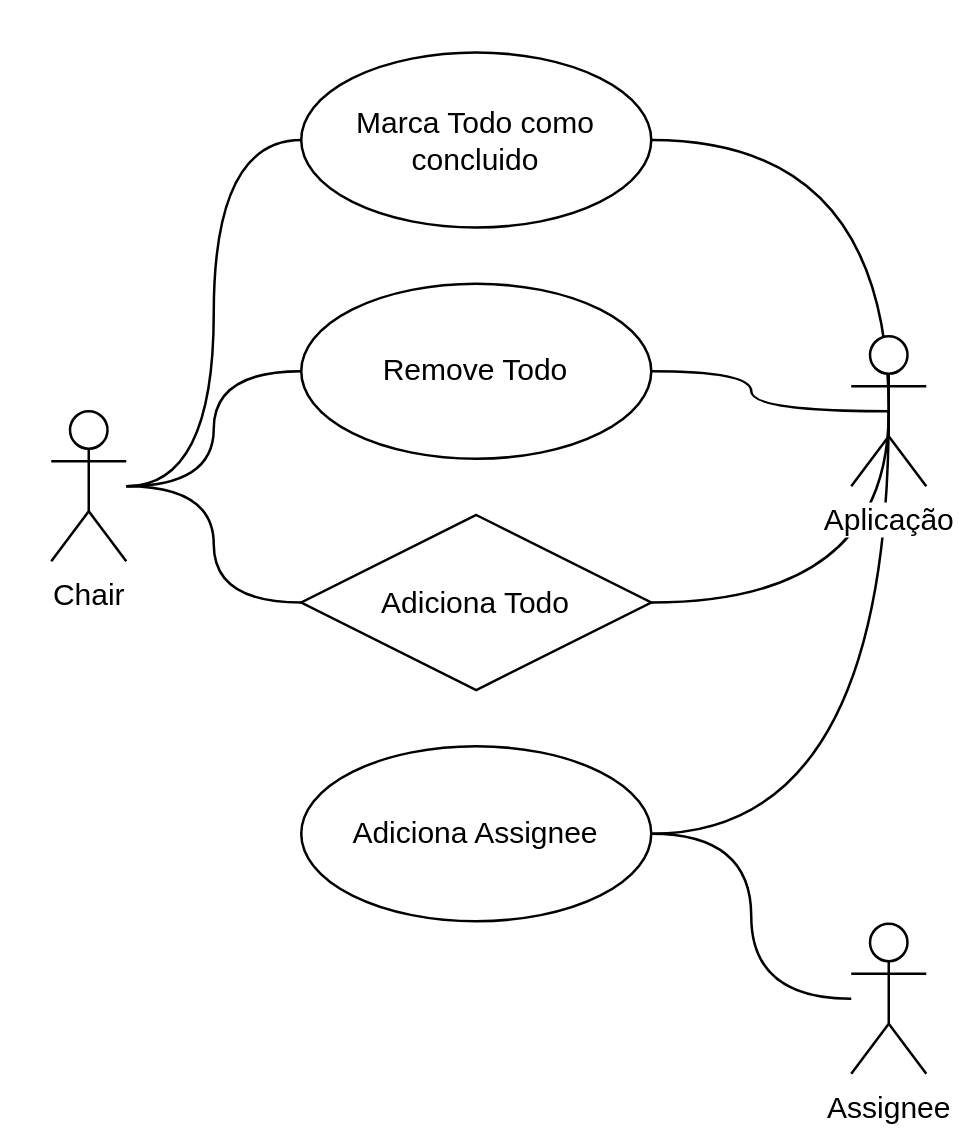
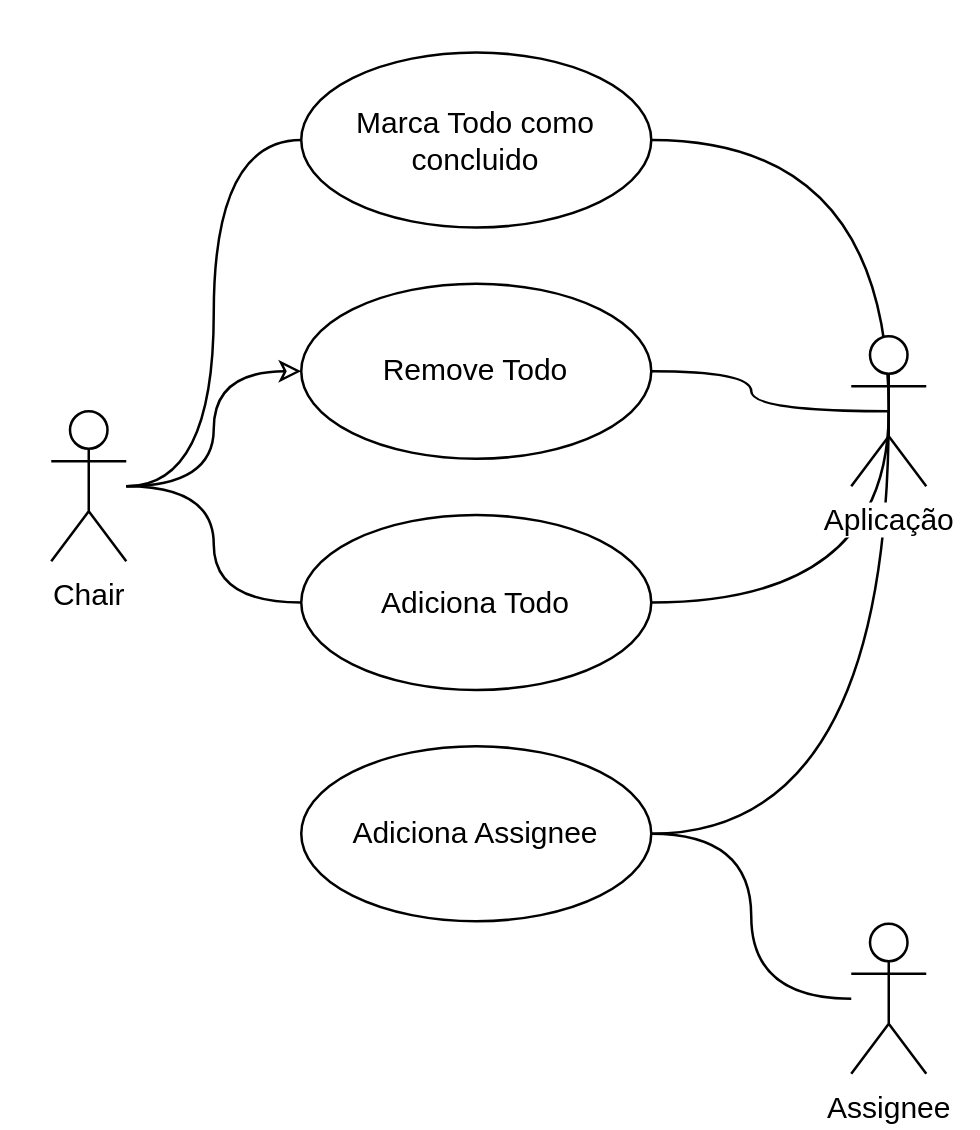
(251, 378) -> (243, 379)
(476, 603) -> (476, 603)
